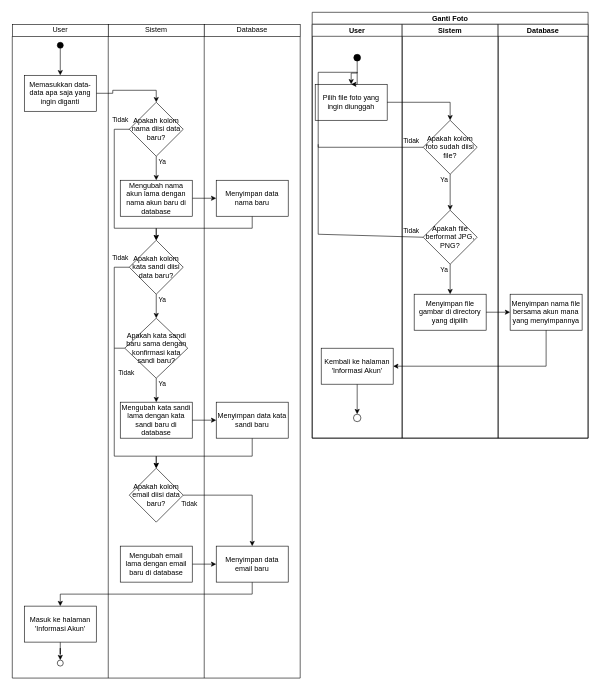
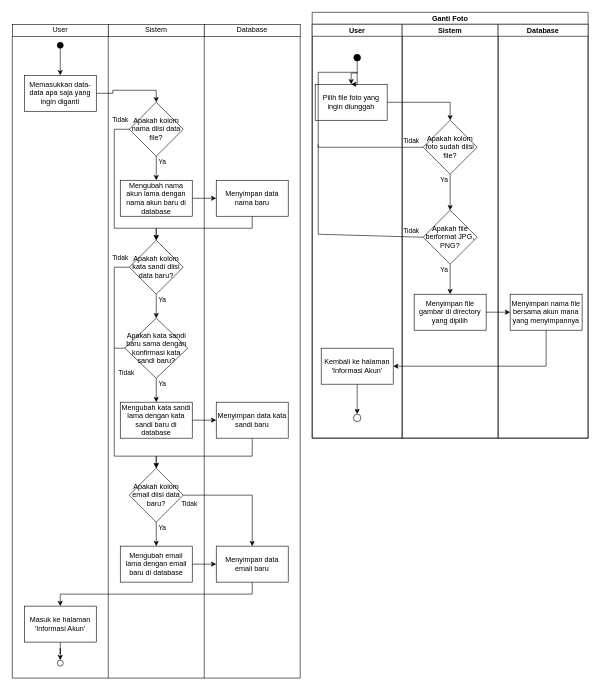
(156, 129) -> (156, 129)
none -> (156, 540)
